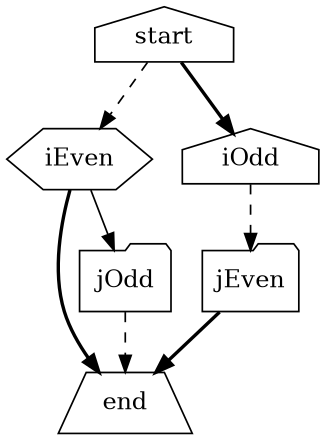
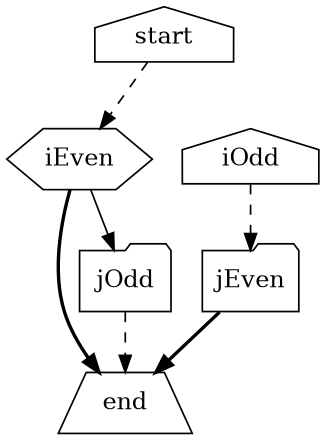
(202, 91) -> none
